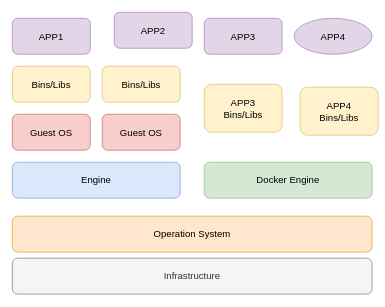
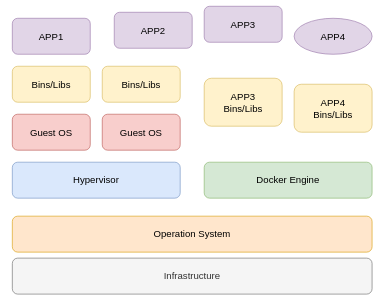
(243, 36) -> (243, 24)
(243, 108) -> (243, 102)
(339, 111) -> (333, 108)
(96, 180) -> (96, 180)
